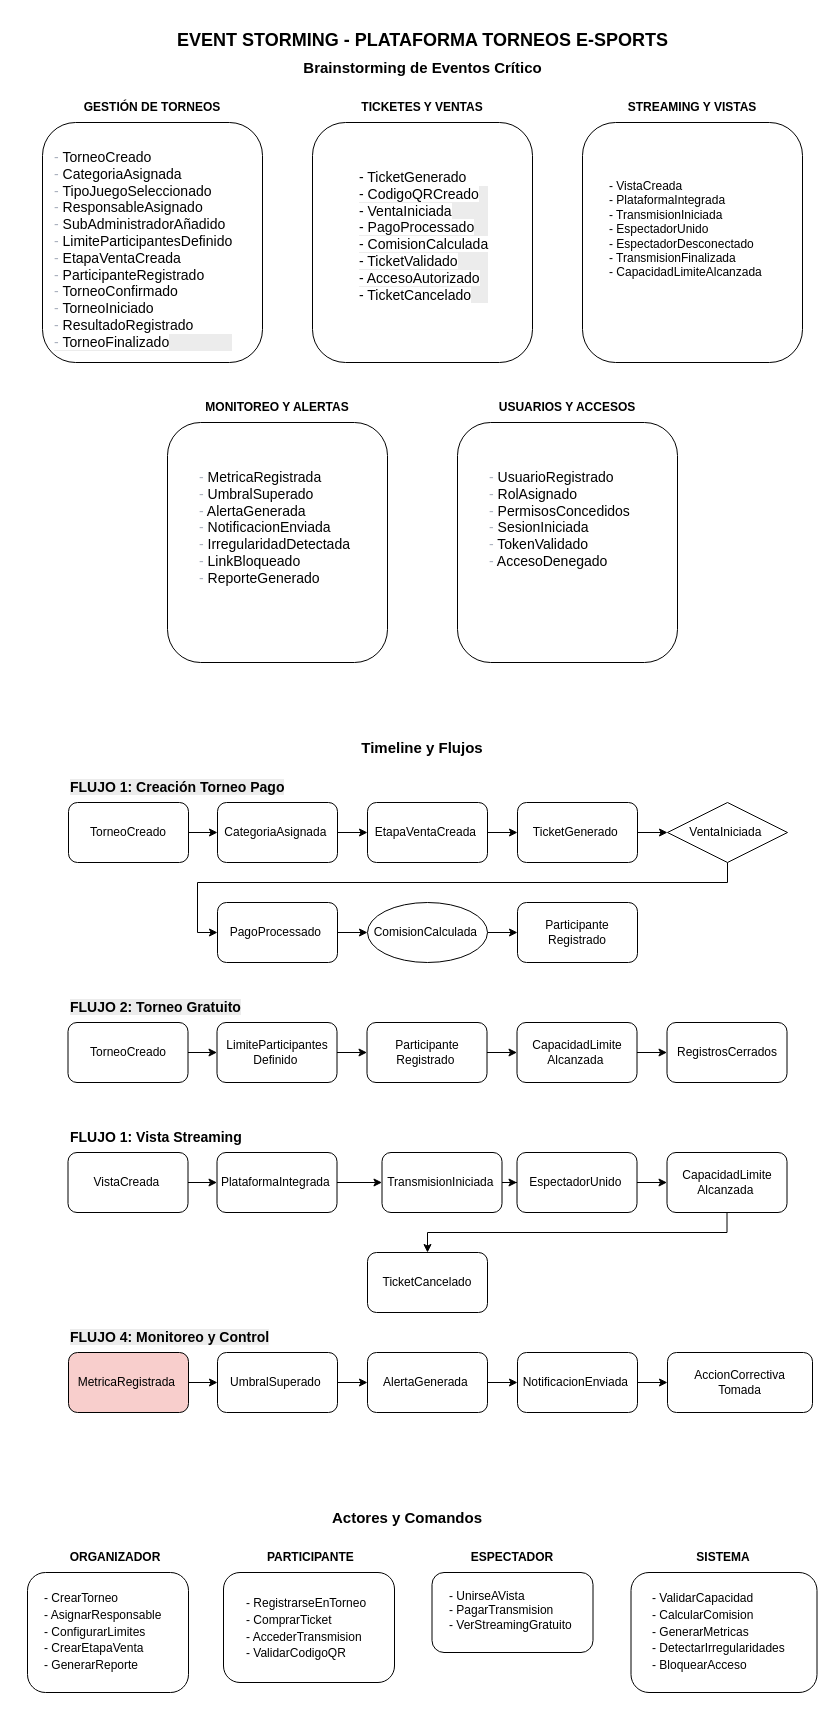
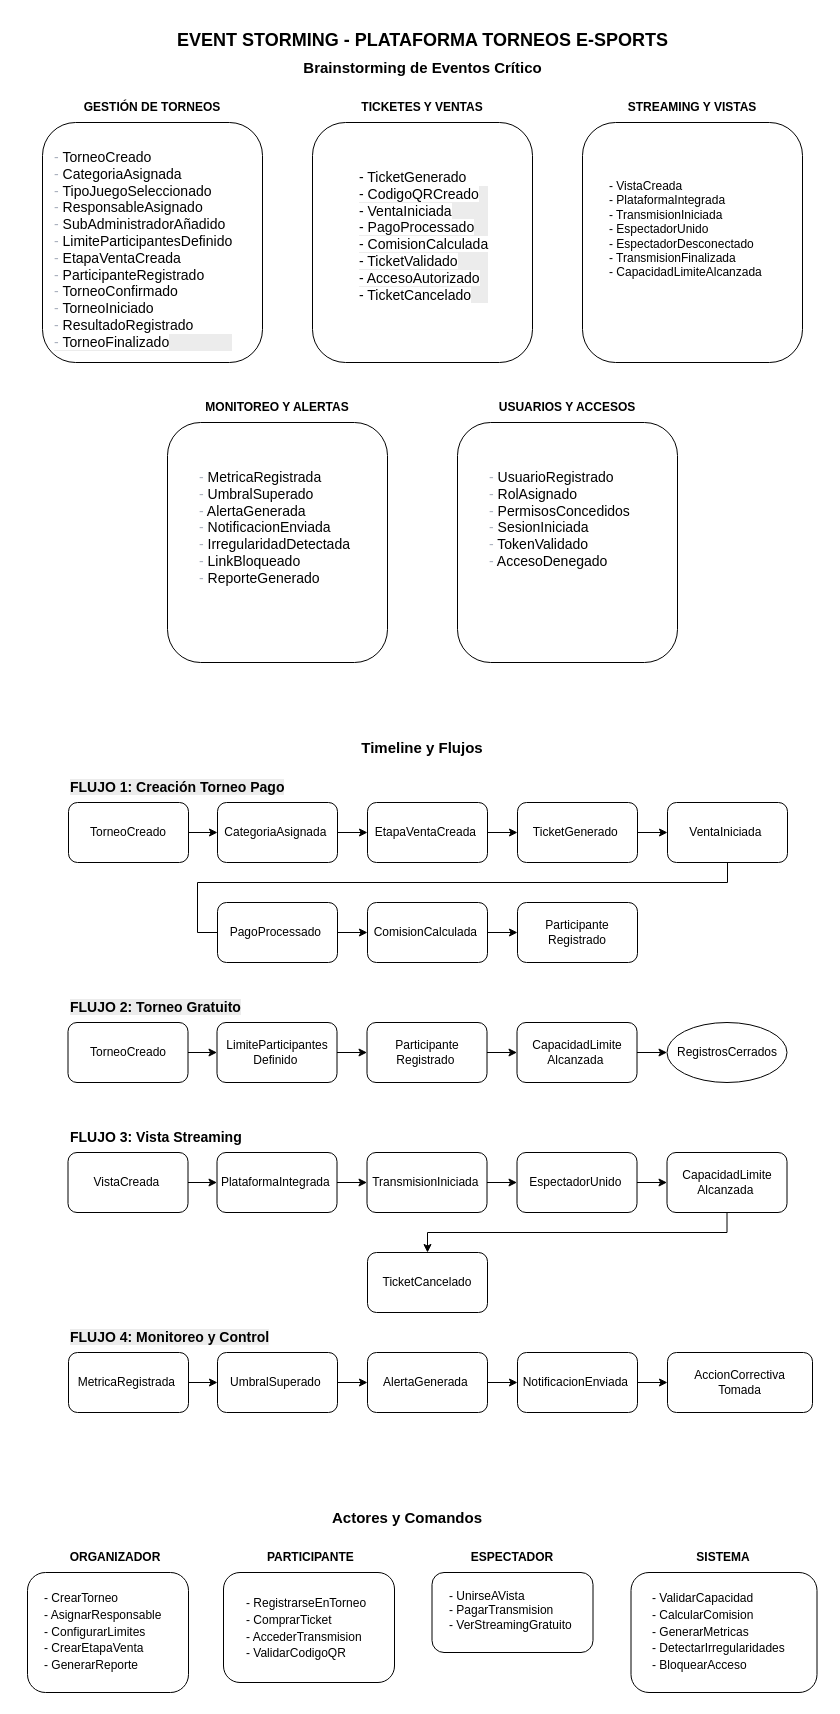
(728, 833) -> (728, 833)
(209, 933) -> (212, 933)
(428, 933) -> (428, 933)
(727, 1053) -> (727, 1053)
(154, 1138) -> (154, 1138)
(442, 1183) -> (427, 1183)
(129, 1383) -> (129, 1383)
